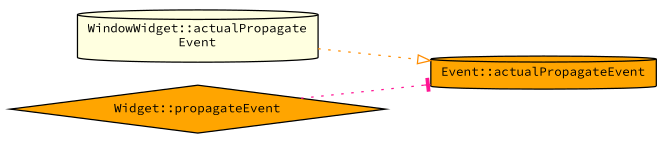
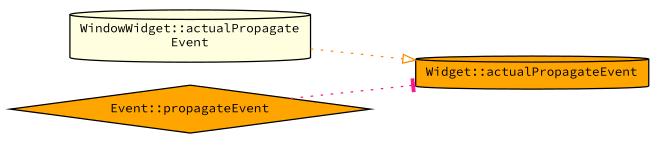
(544, 73) -> (532, 73)
(198, 109) -> (190, 109)
